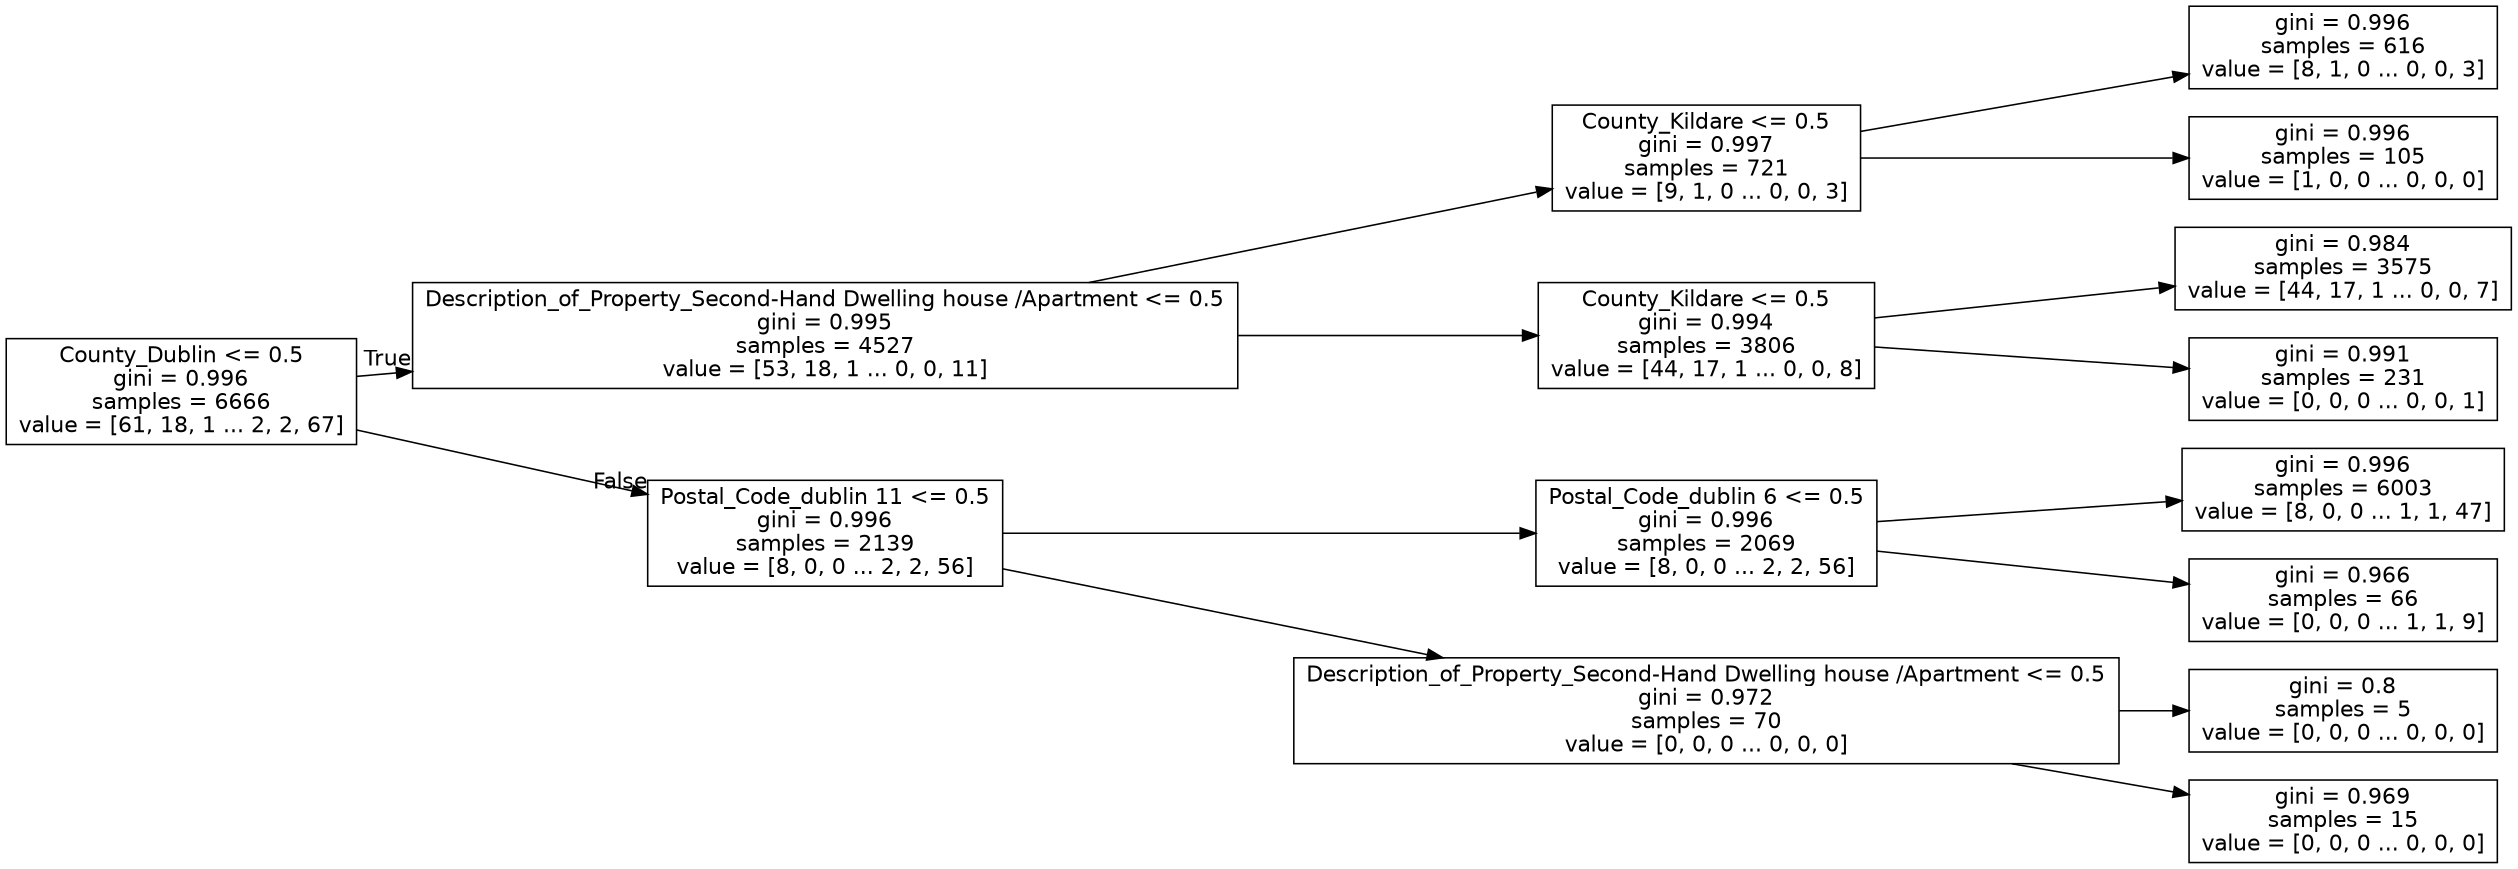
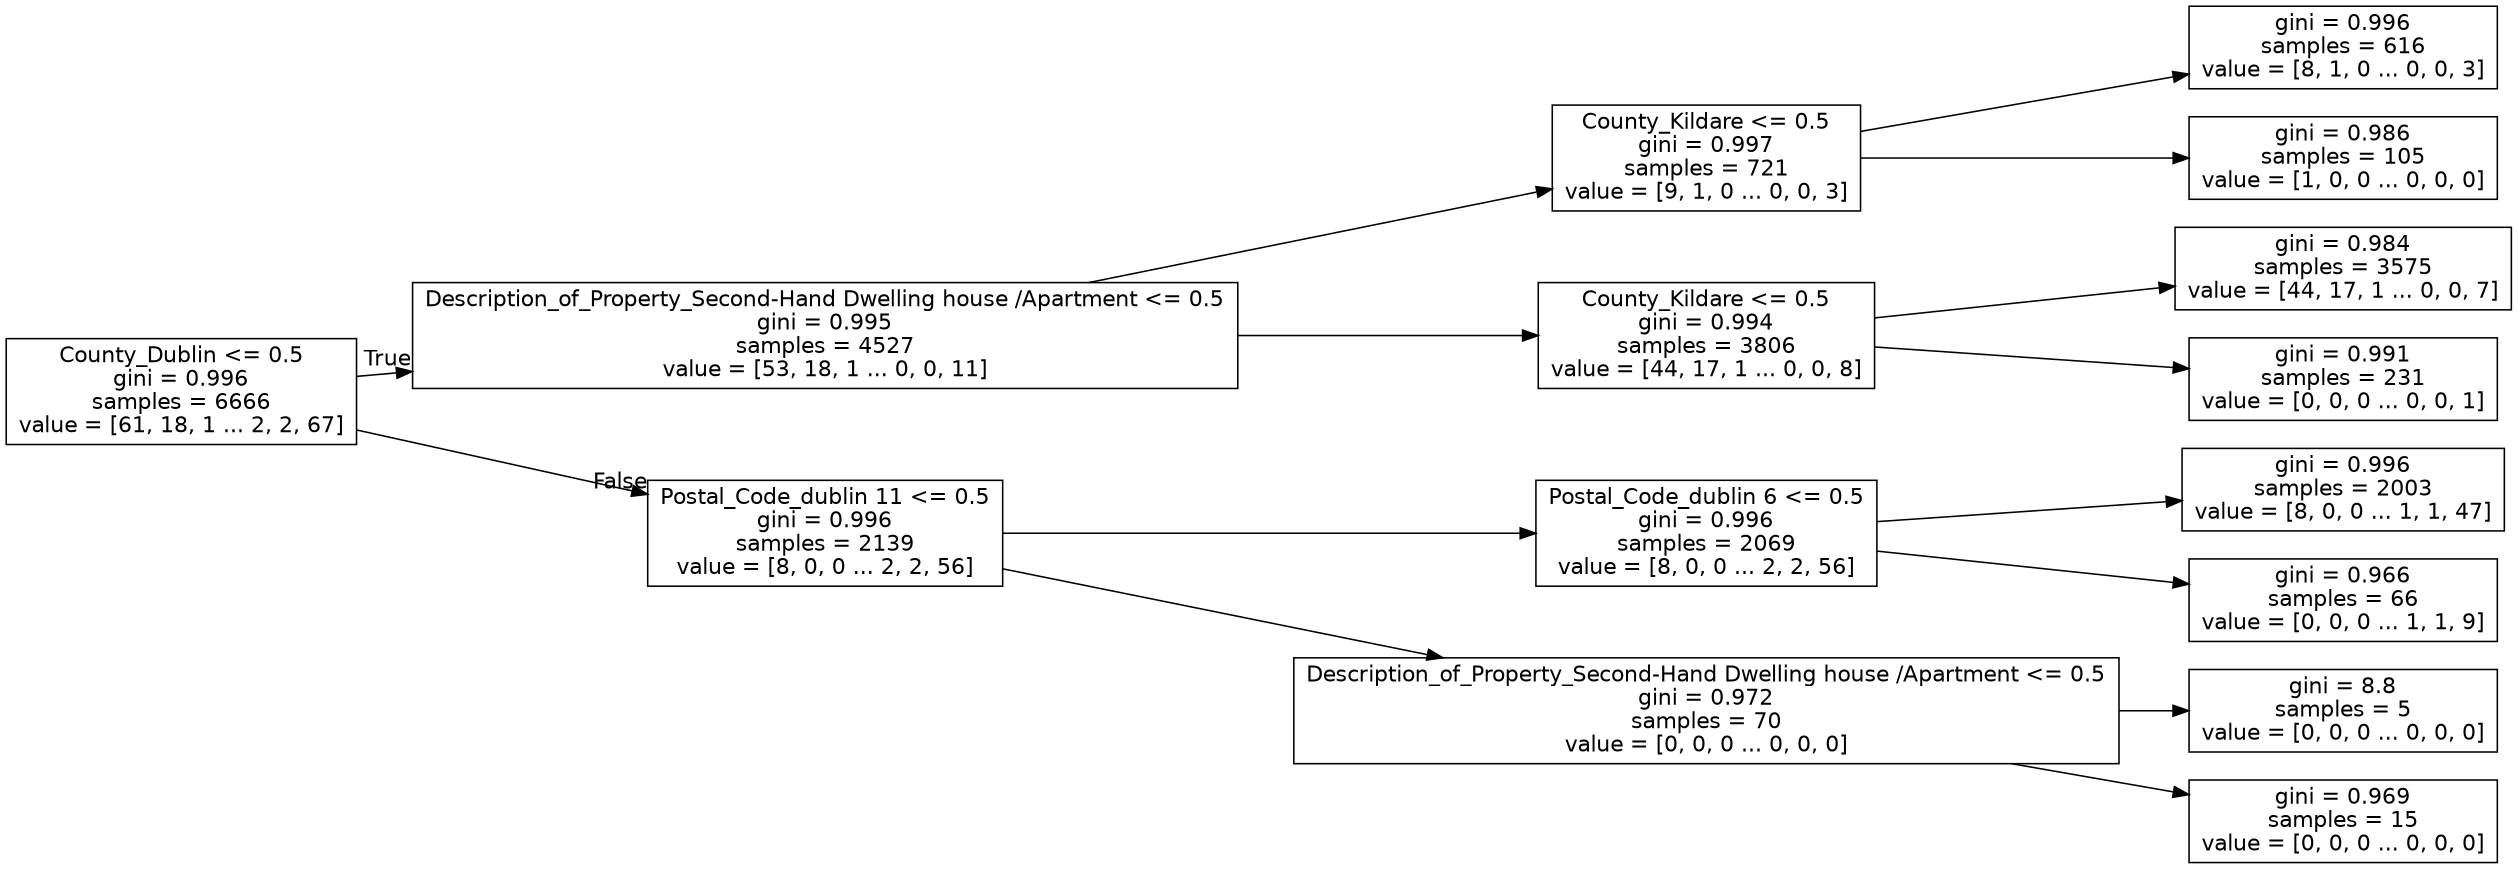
(2343, 158) -> (2343, 158)
(2343, 490) -> (2343, 490)
(2343, 711) -> (2343, 711)
